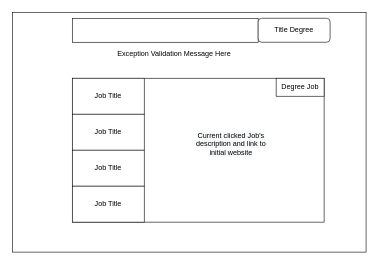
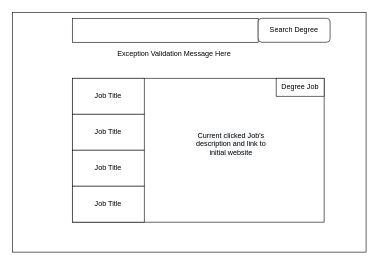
(294, 30) -> (294, 30)
